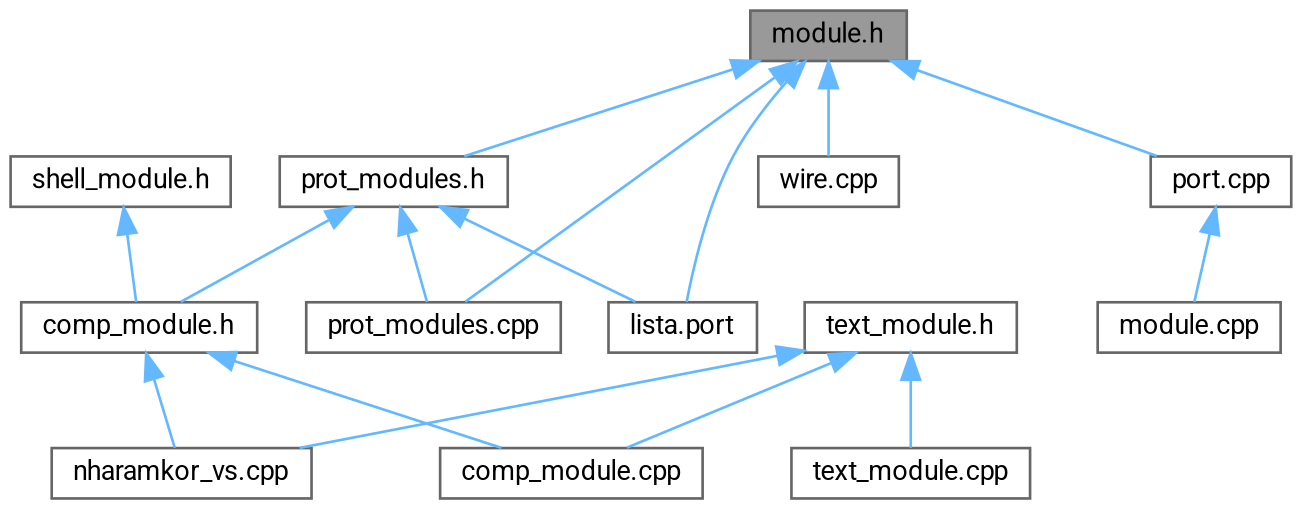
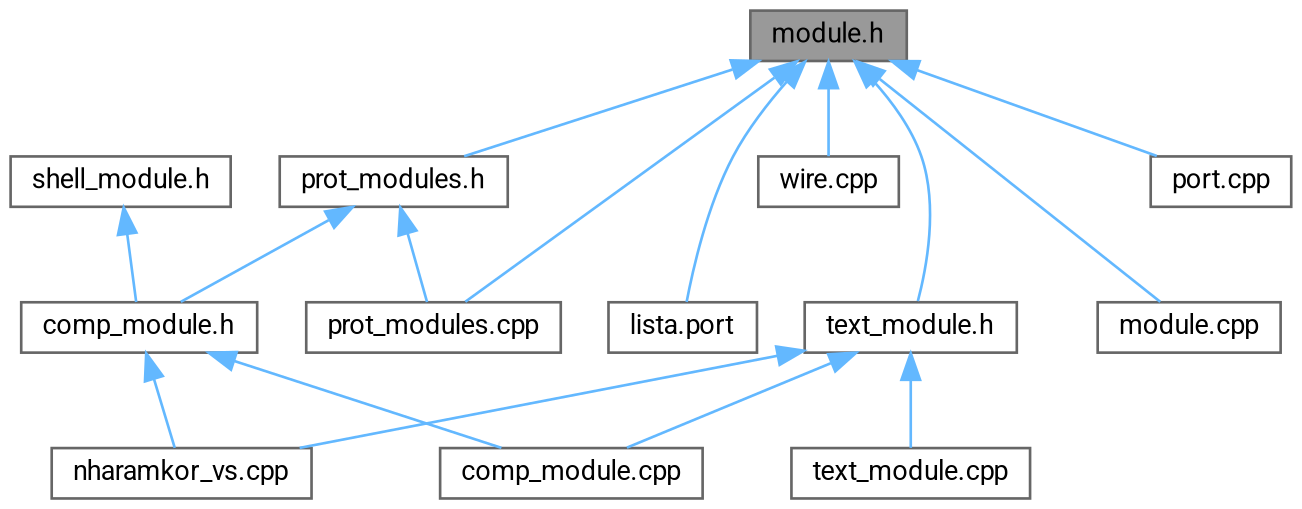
none -> (928, 184)
(550, 260) -> none
(1202, 268) -> (1020, 190)
